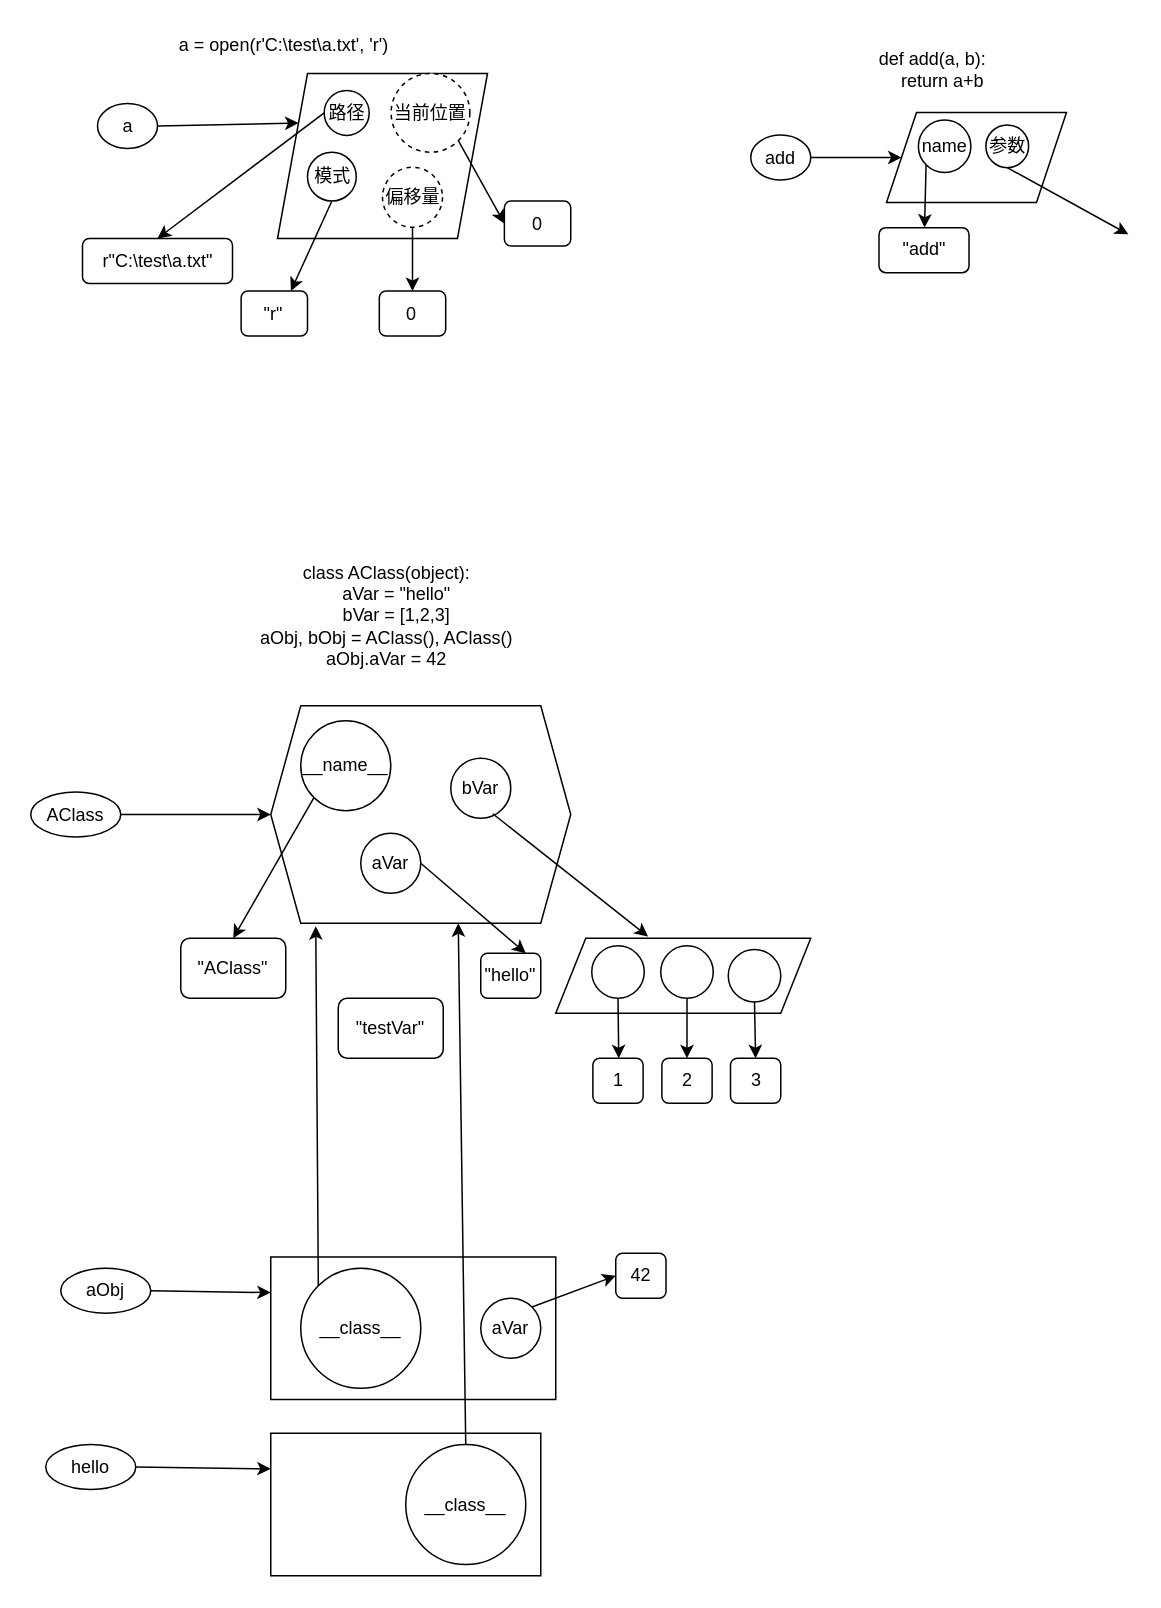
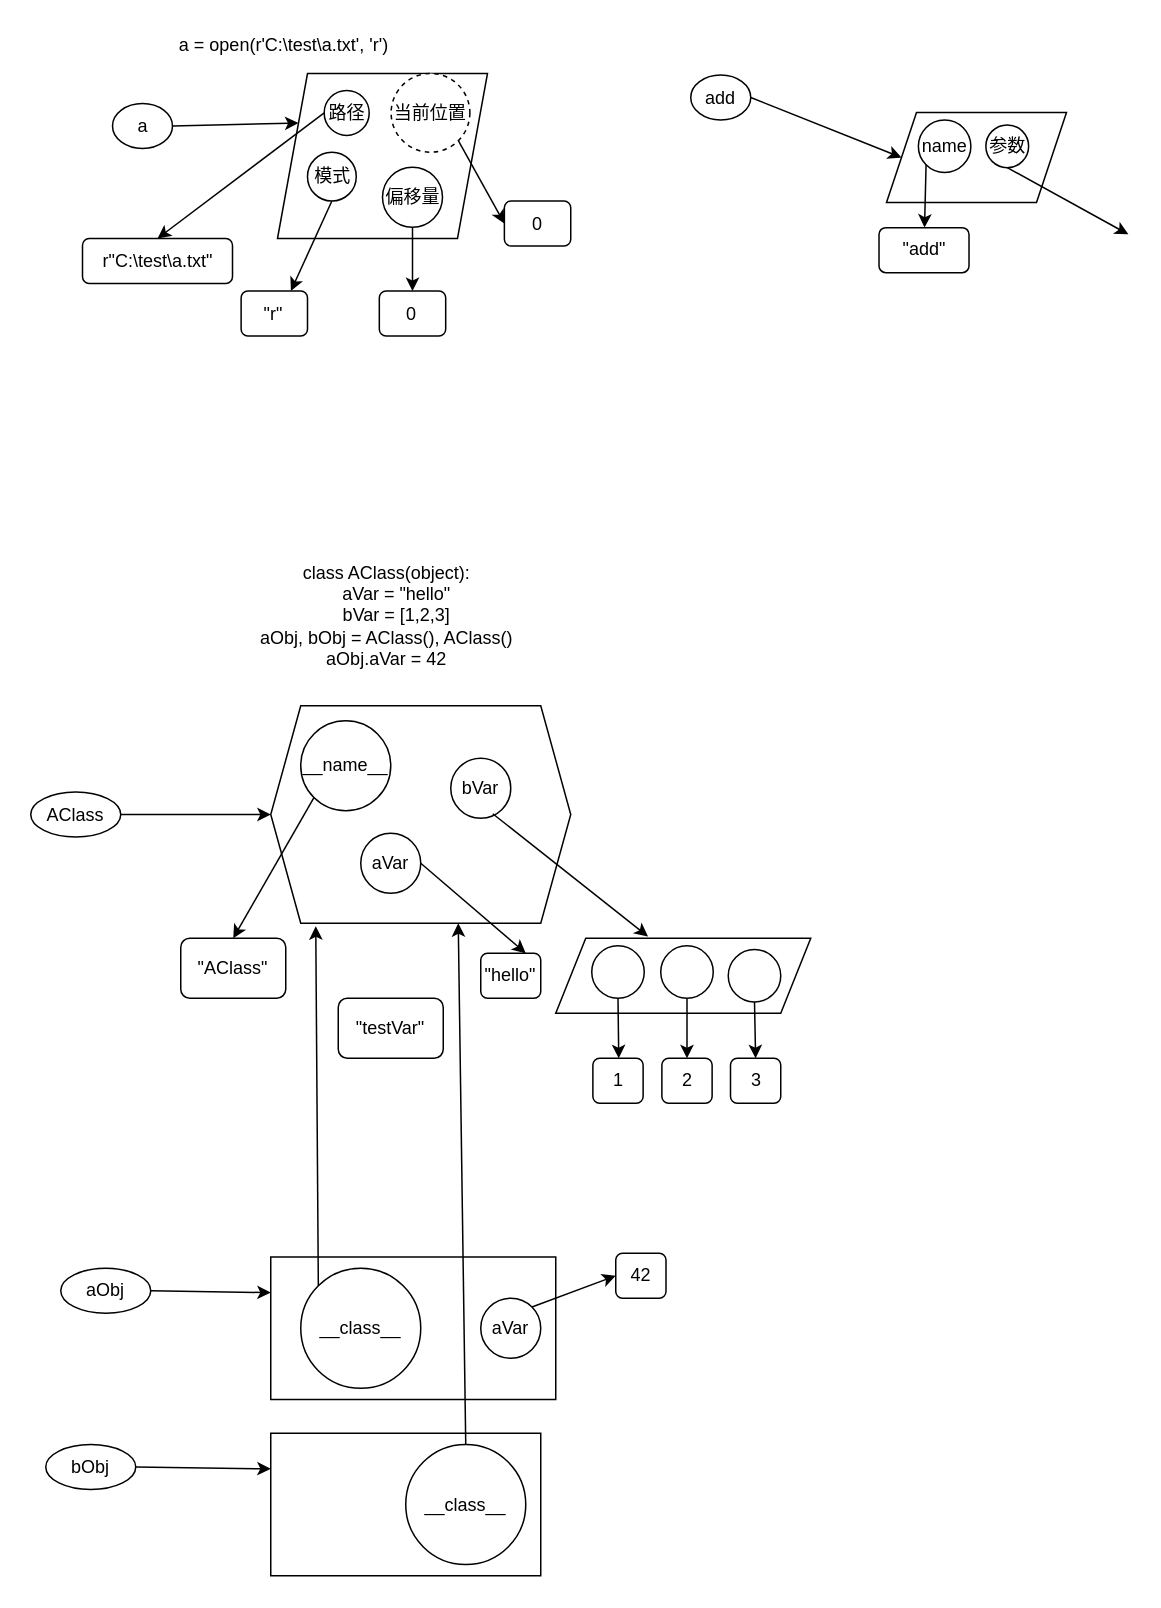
(933, 69) -> none
(128, 126) -> (143, 126)
(781, 158) -> (721, 98)
(413, 197) -> (413, 197)
(91, 1468) -> (91, 1468)
